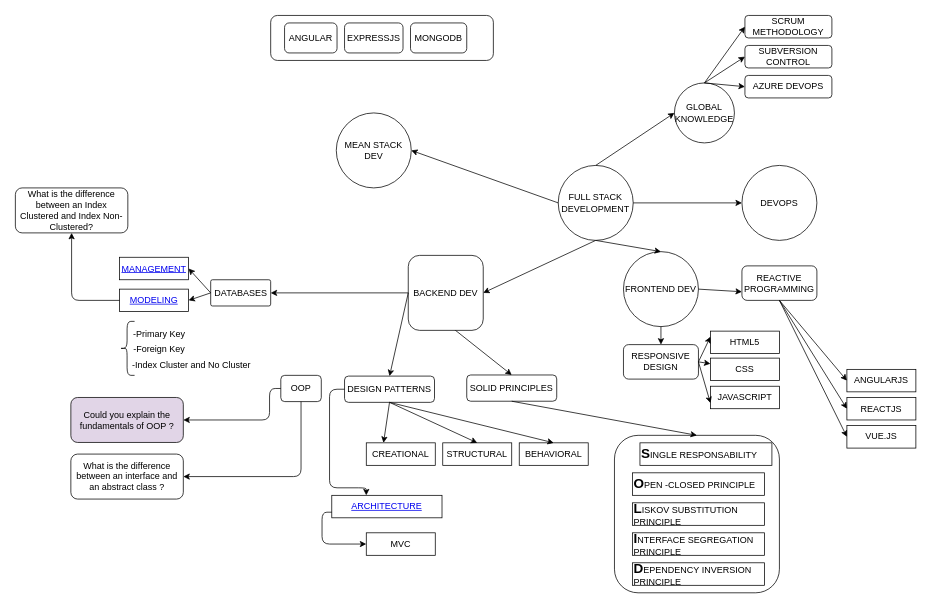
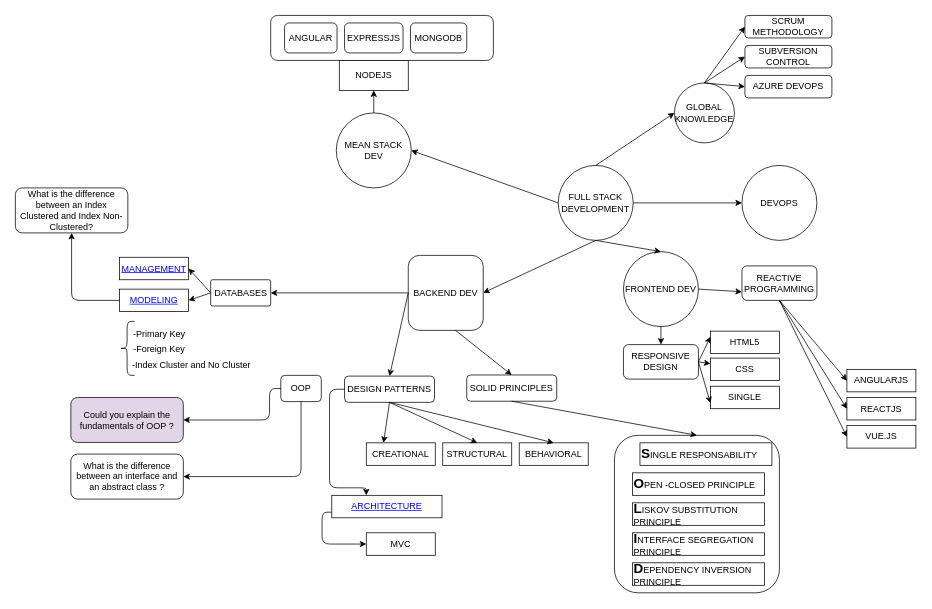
none -> (374, 75)
none -> (374, 105)
(745, 398) -> (745, 398)
